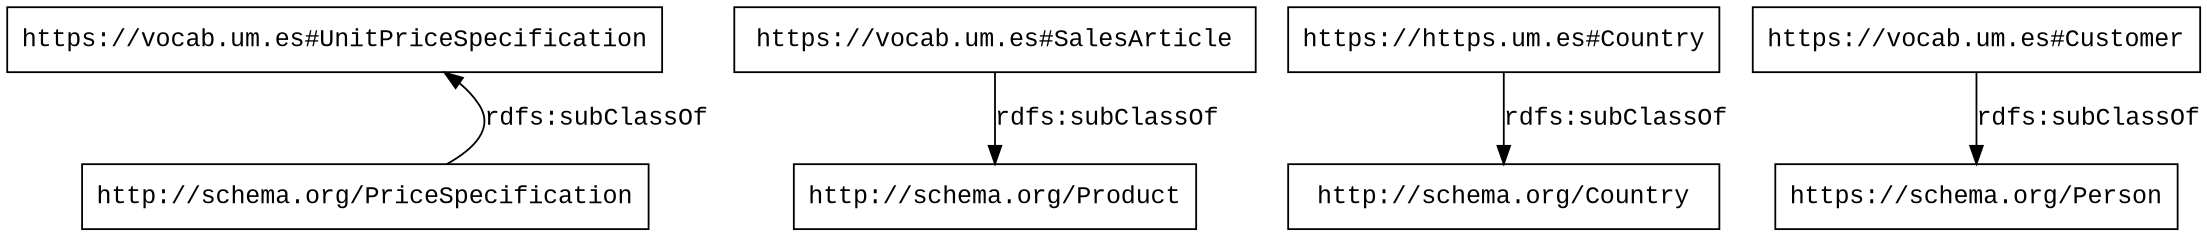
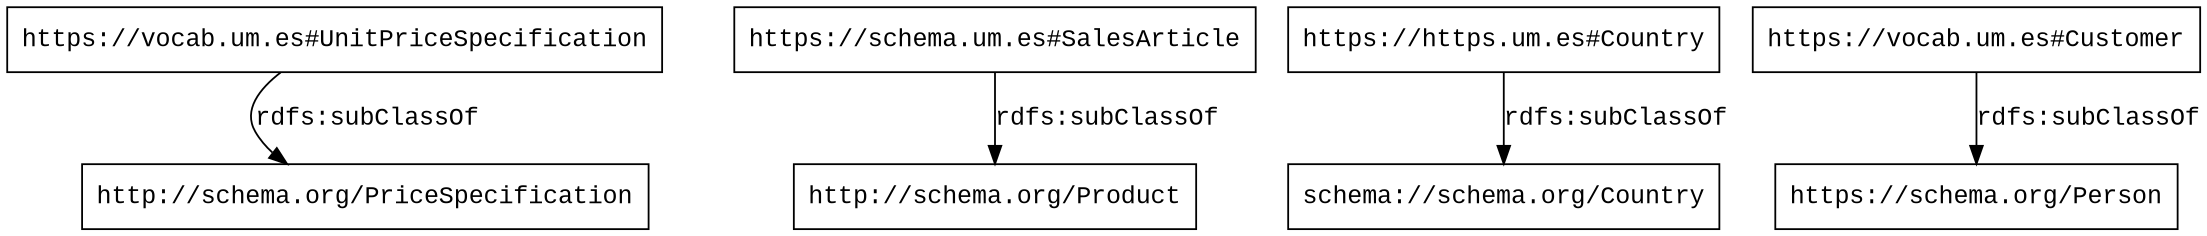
(995, 40) -> (995, 40)
(483, 128) -> (252, 111)
(1504, 197) -> (1504, 197)
